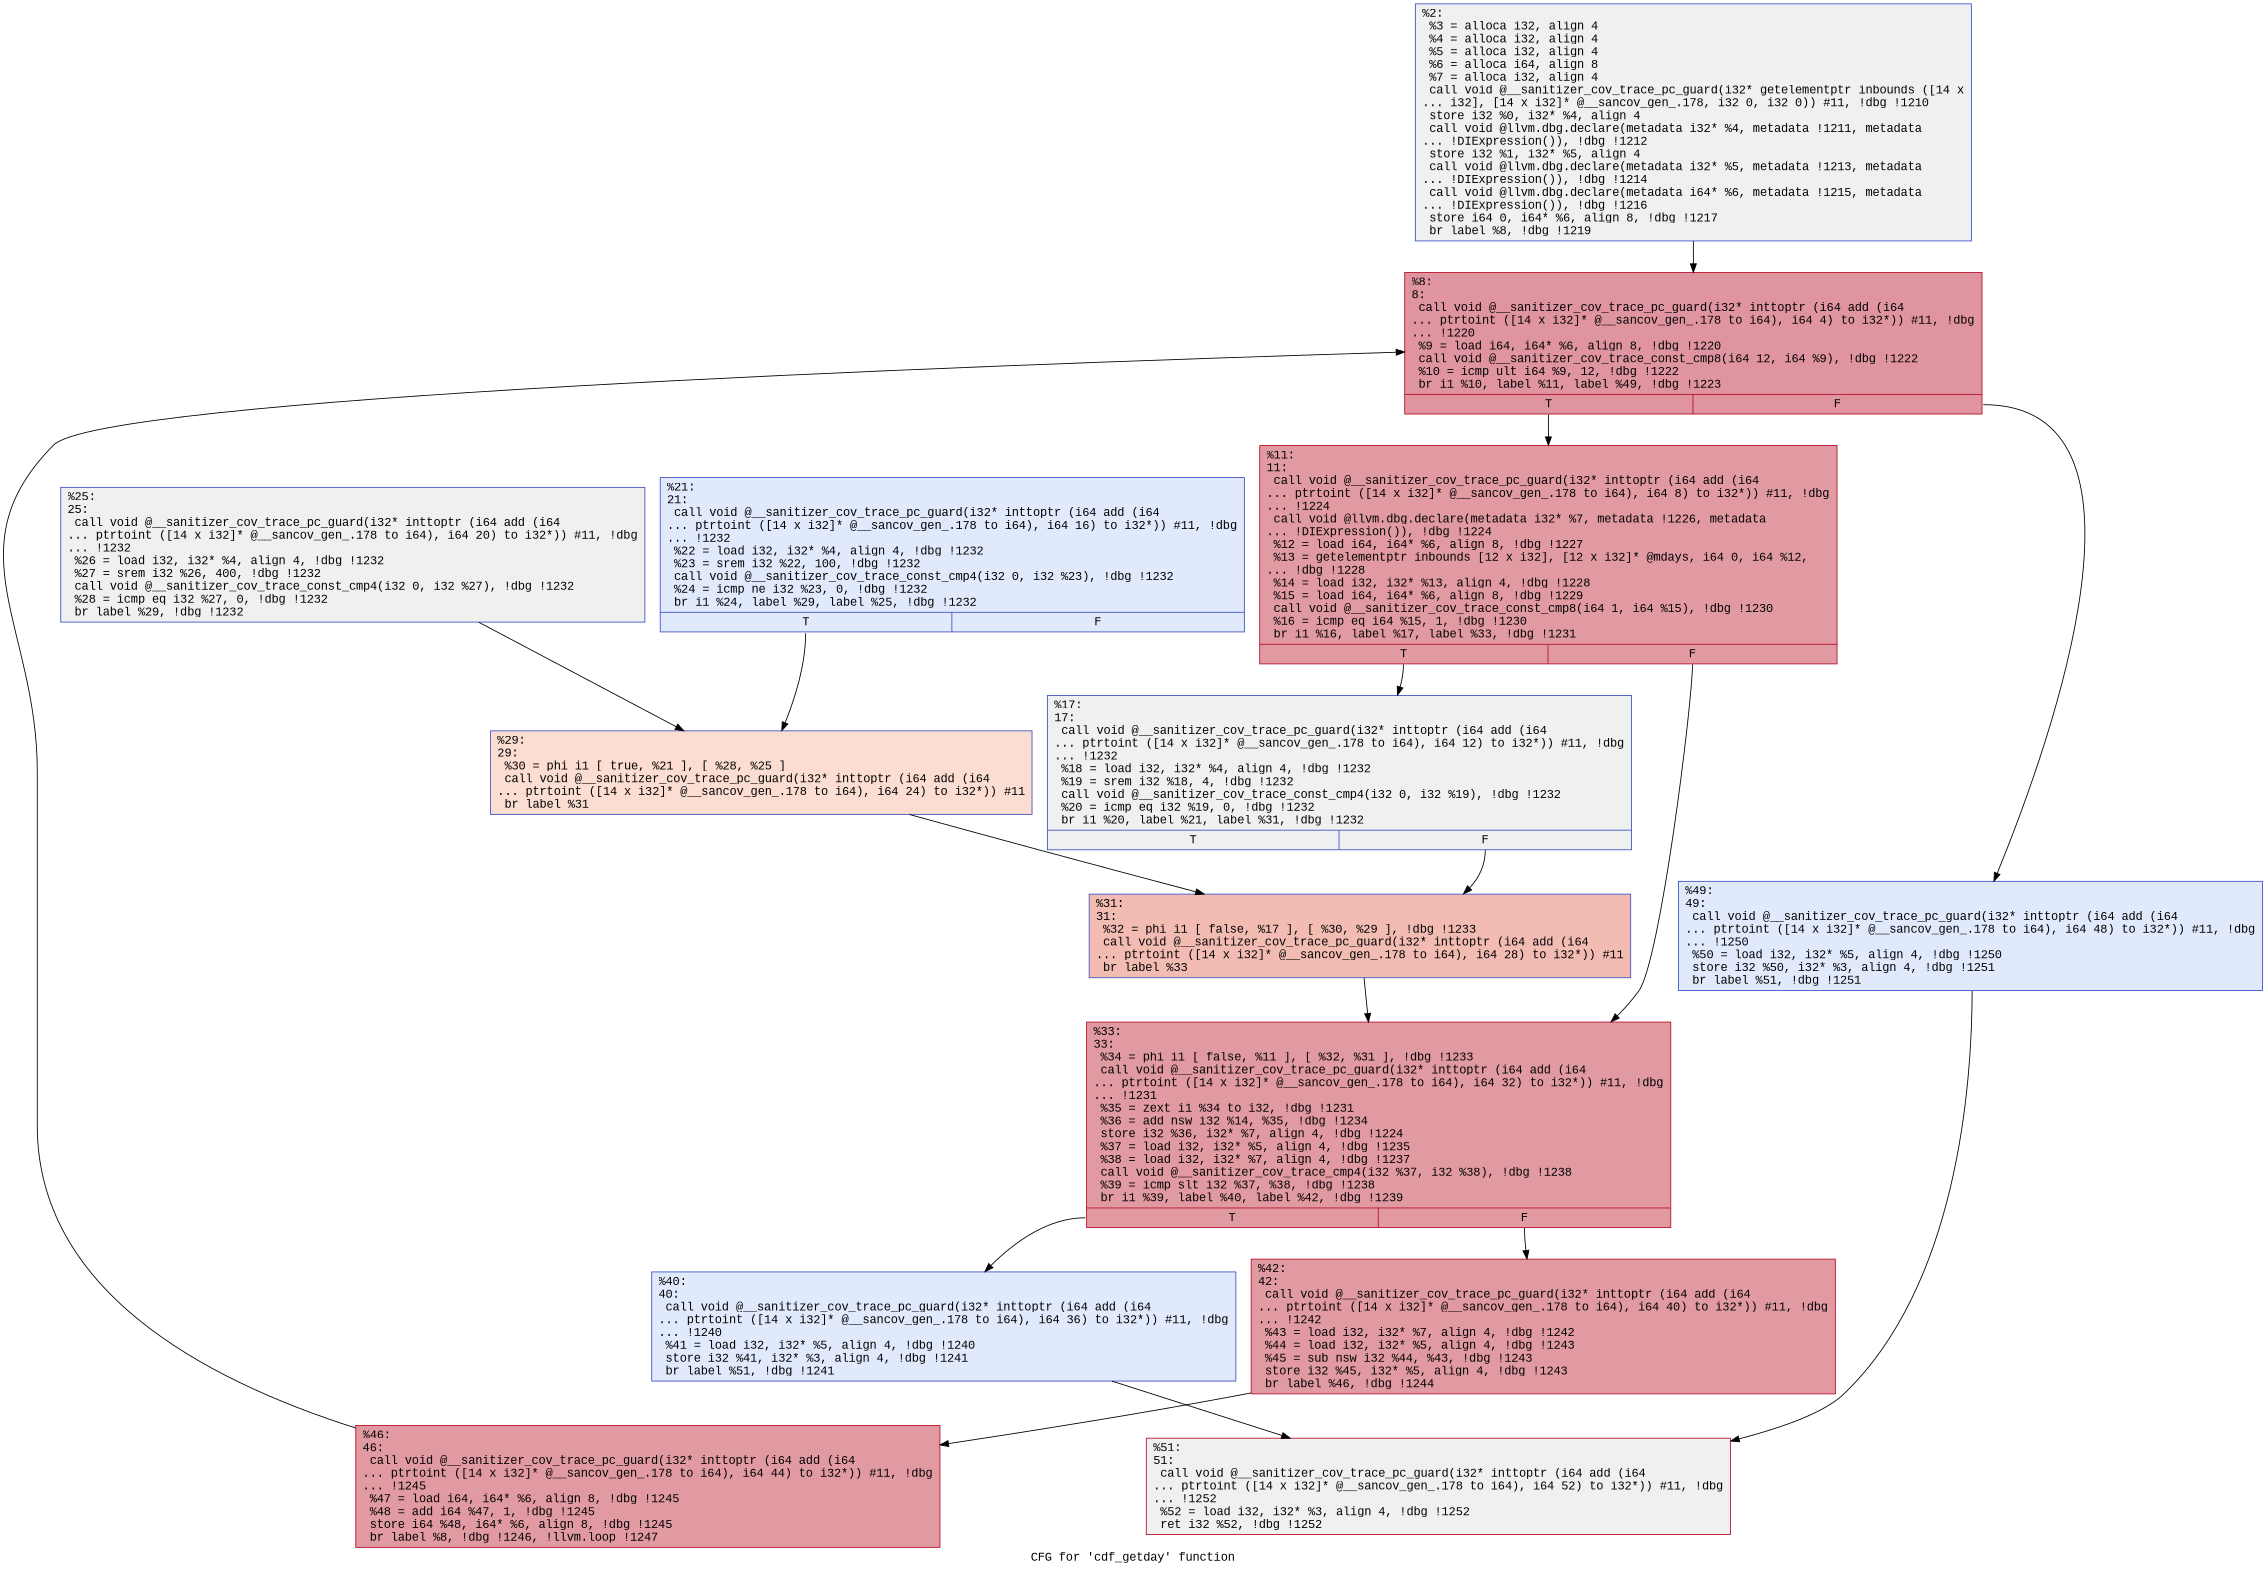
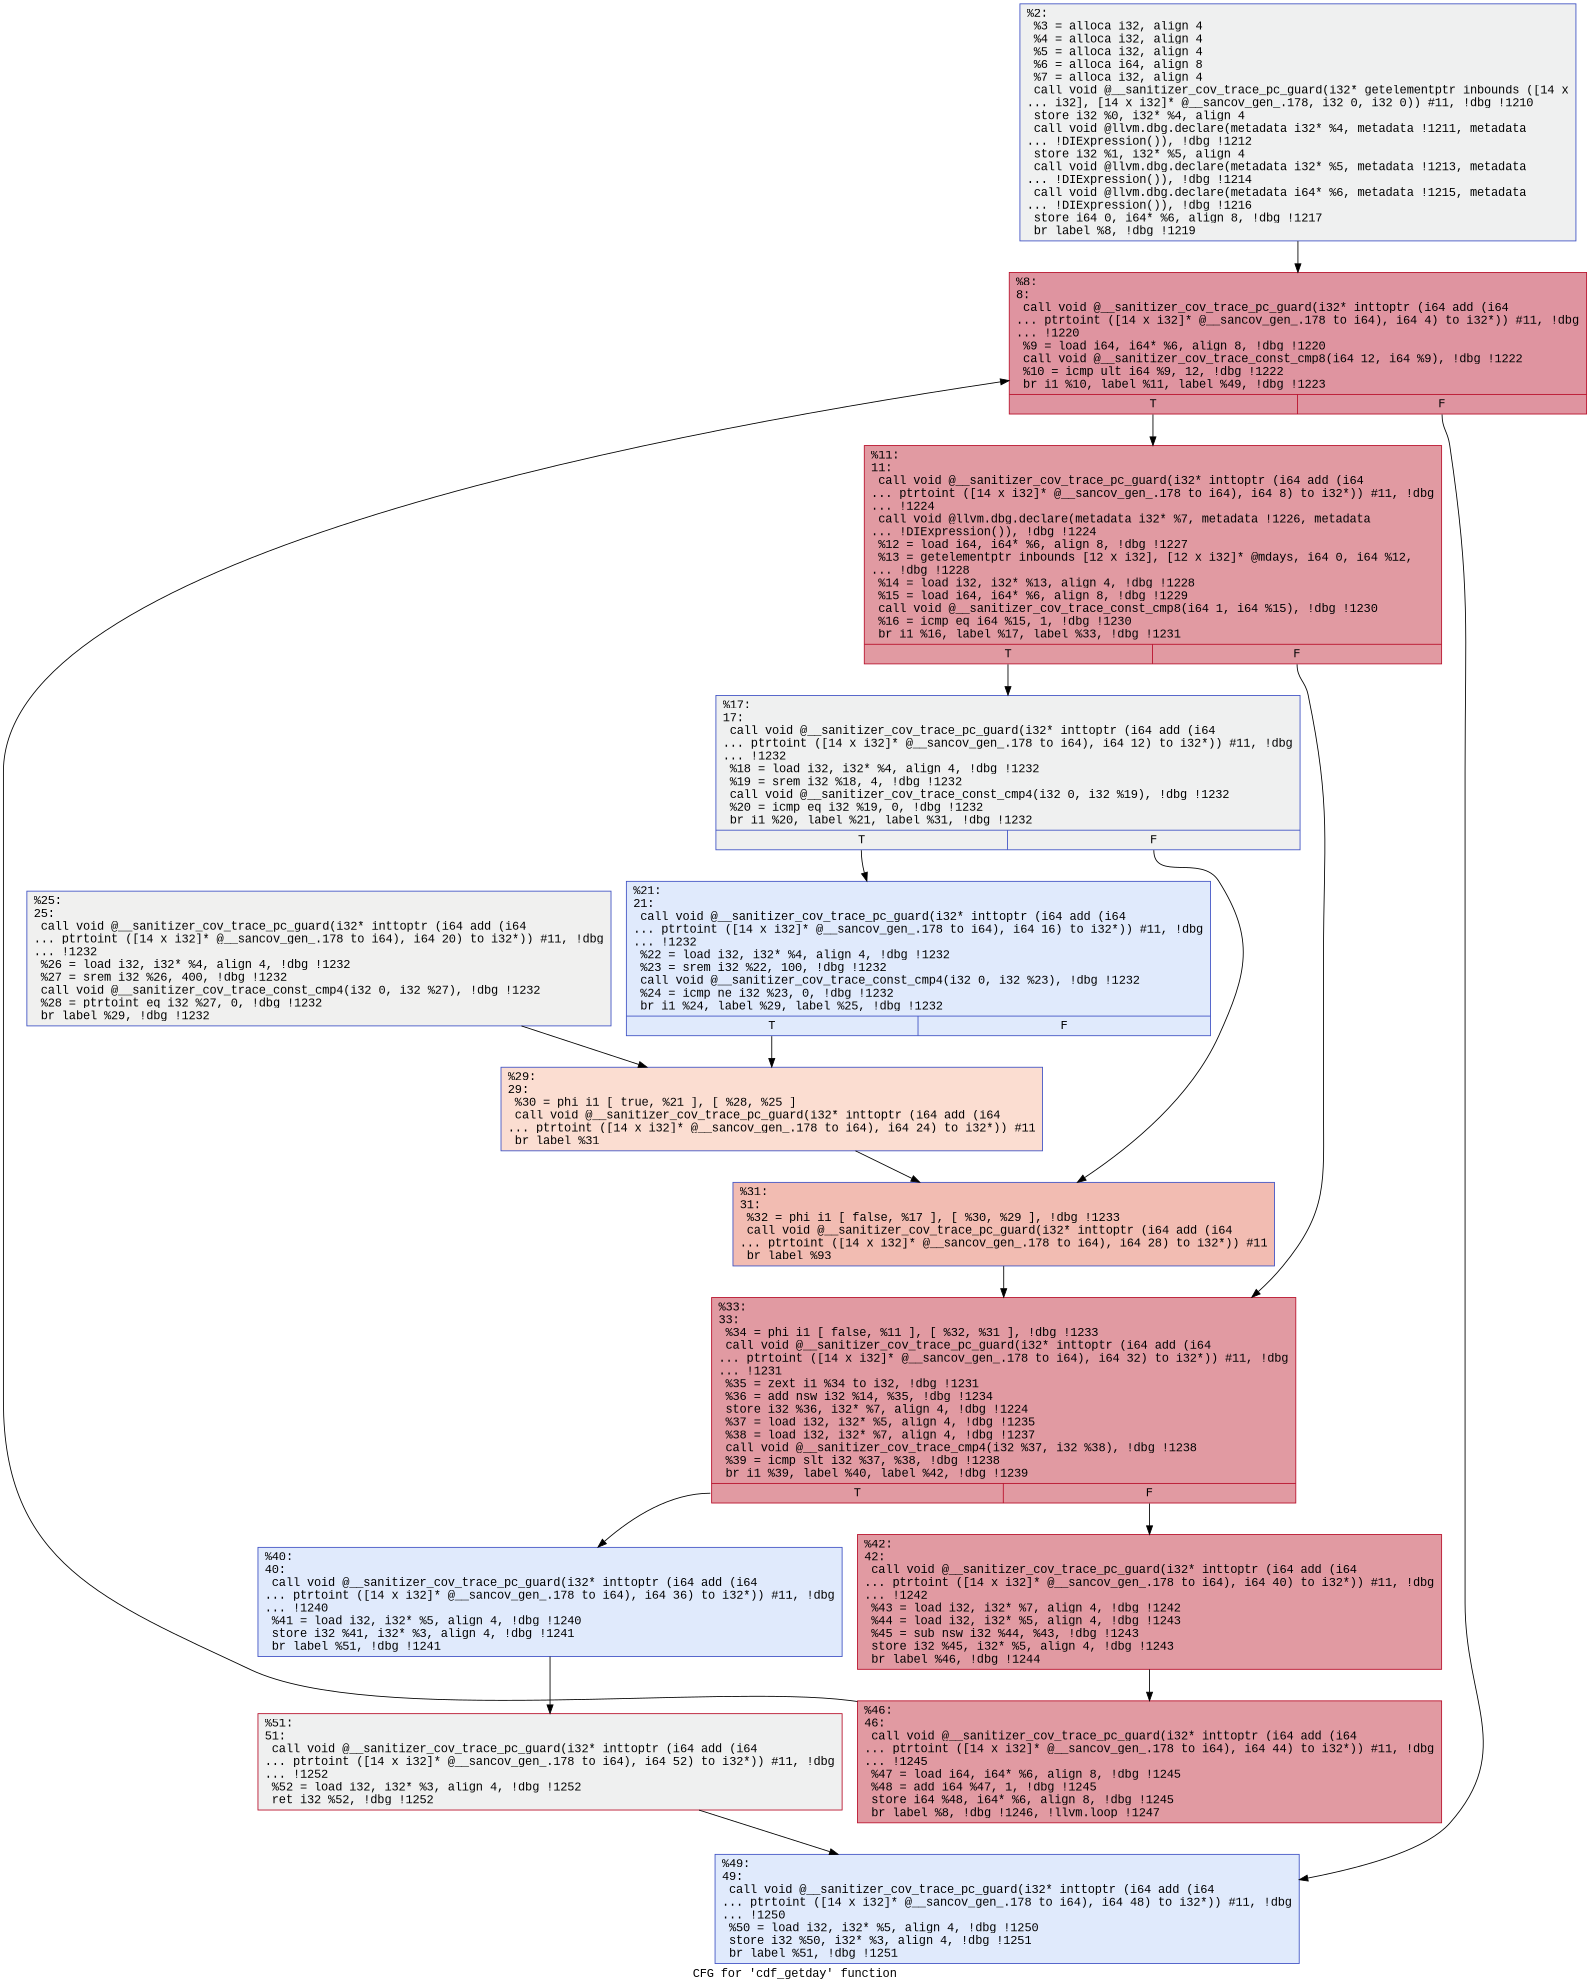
(198, 599) -> (178, 1003)
none -> (862, 862)
(1142, 967) -> (786, 1256)
(1928, 1260) -> (764, 1831)
